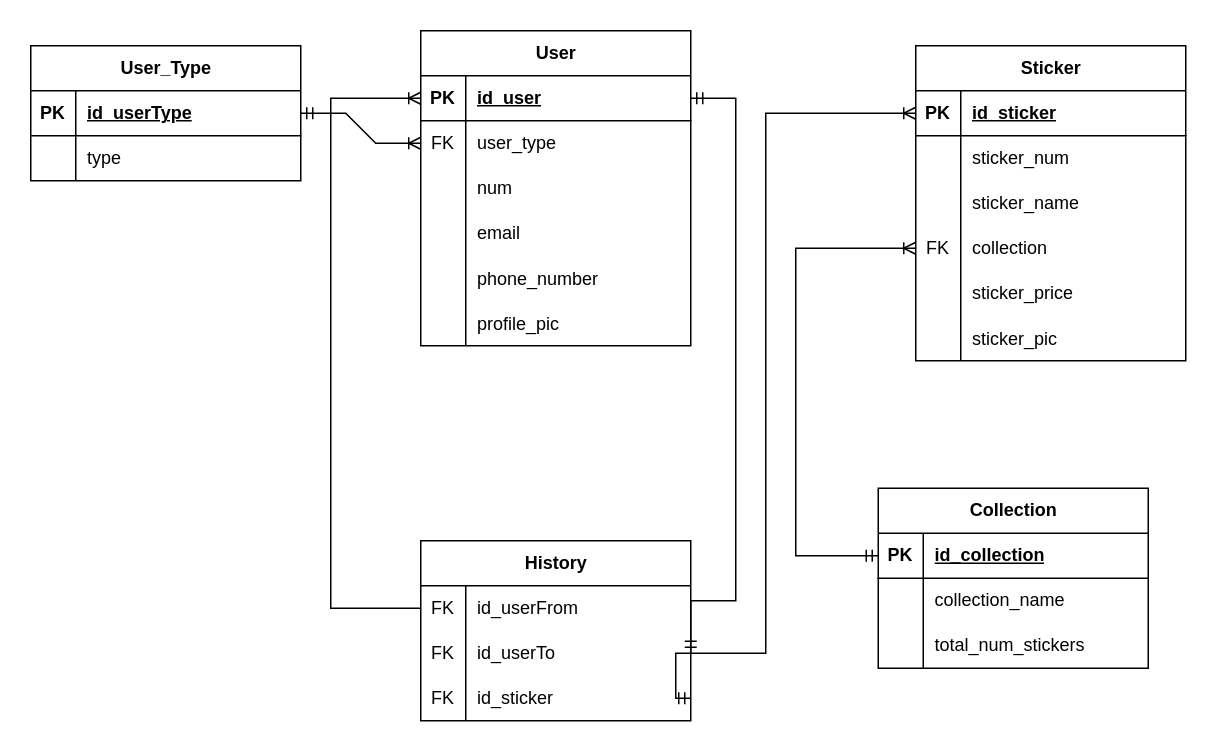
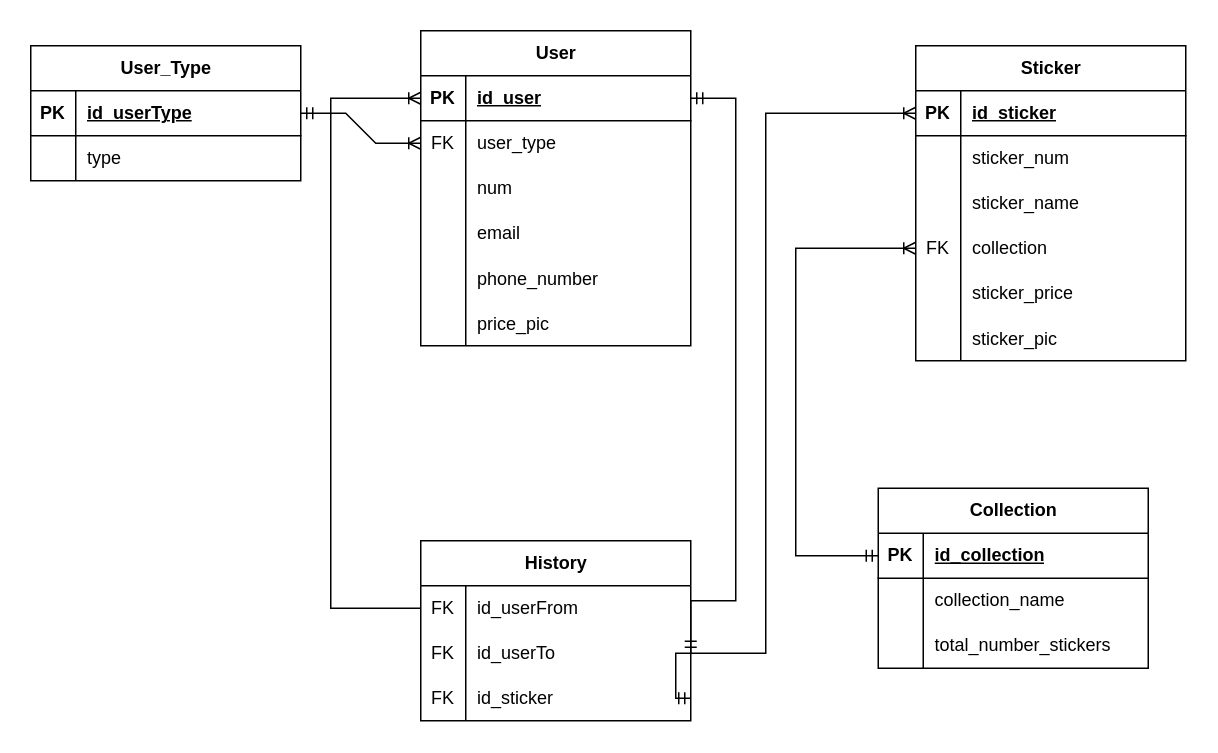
(525, 324) -> (518, 324)
(1021, 646) -> (1036, 646)
